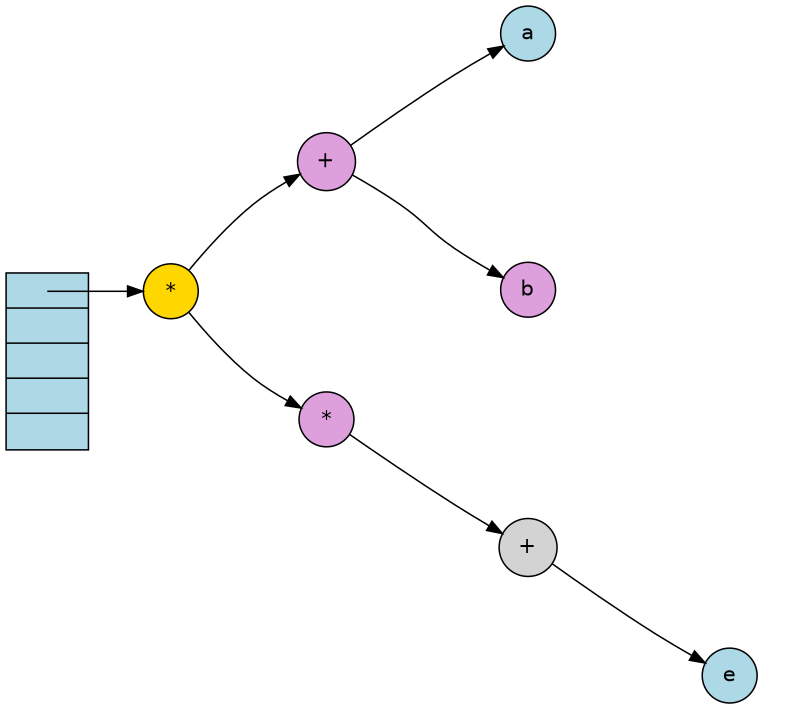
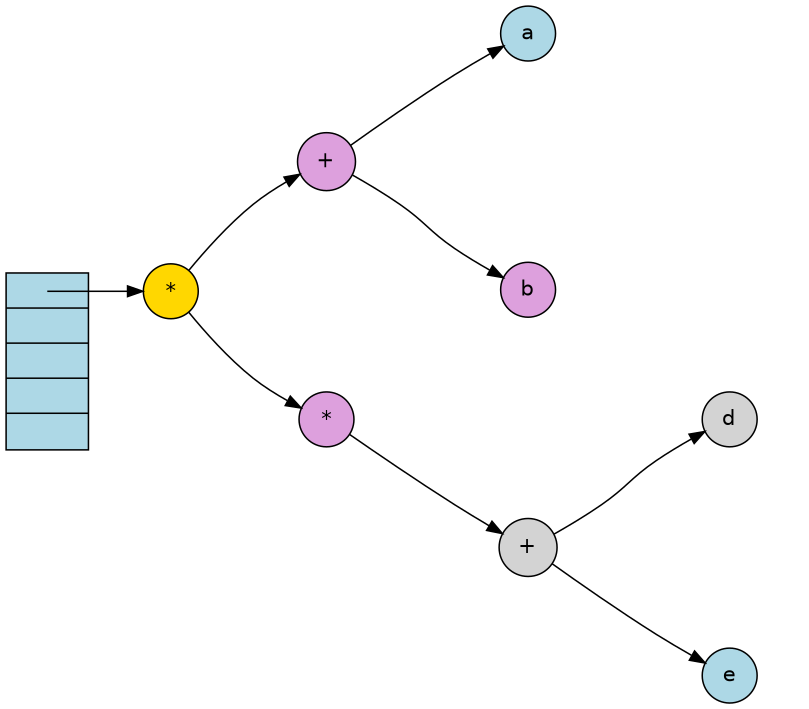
none -> (730, 419)
